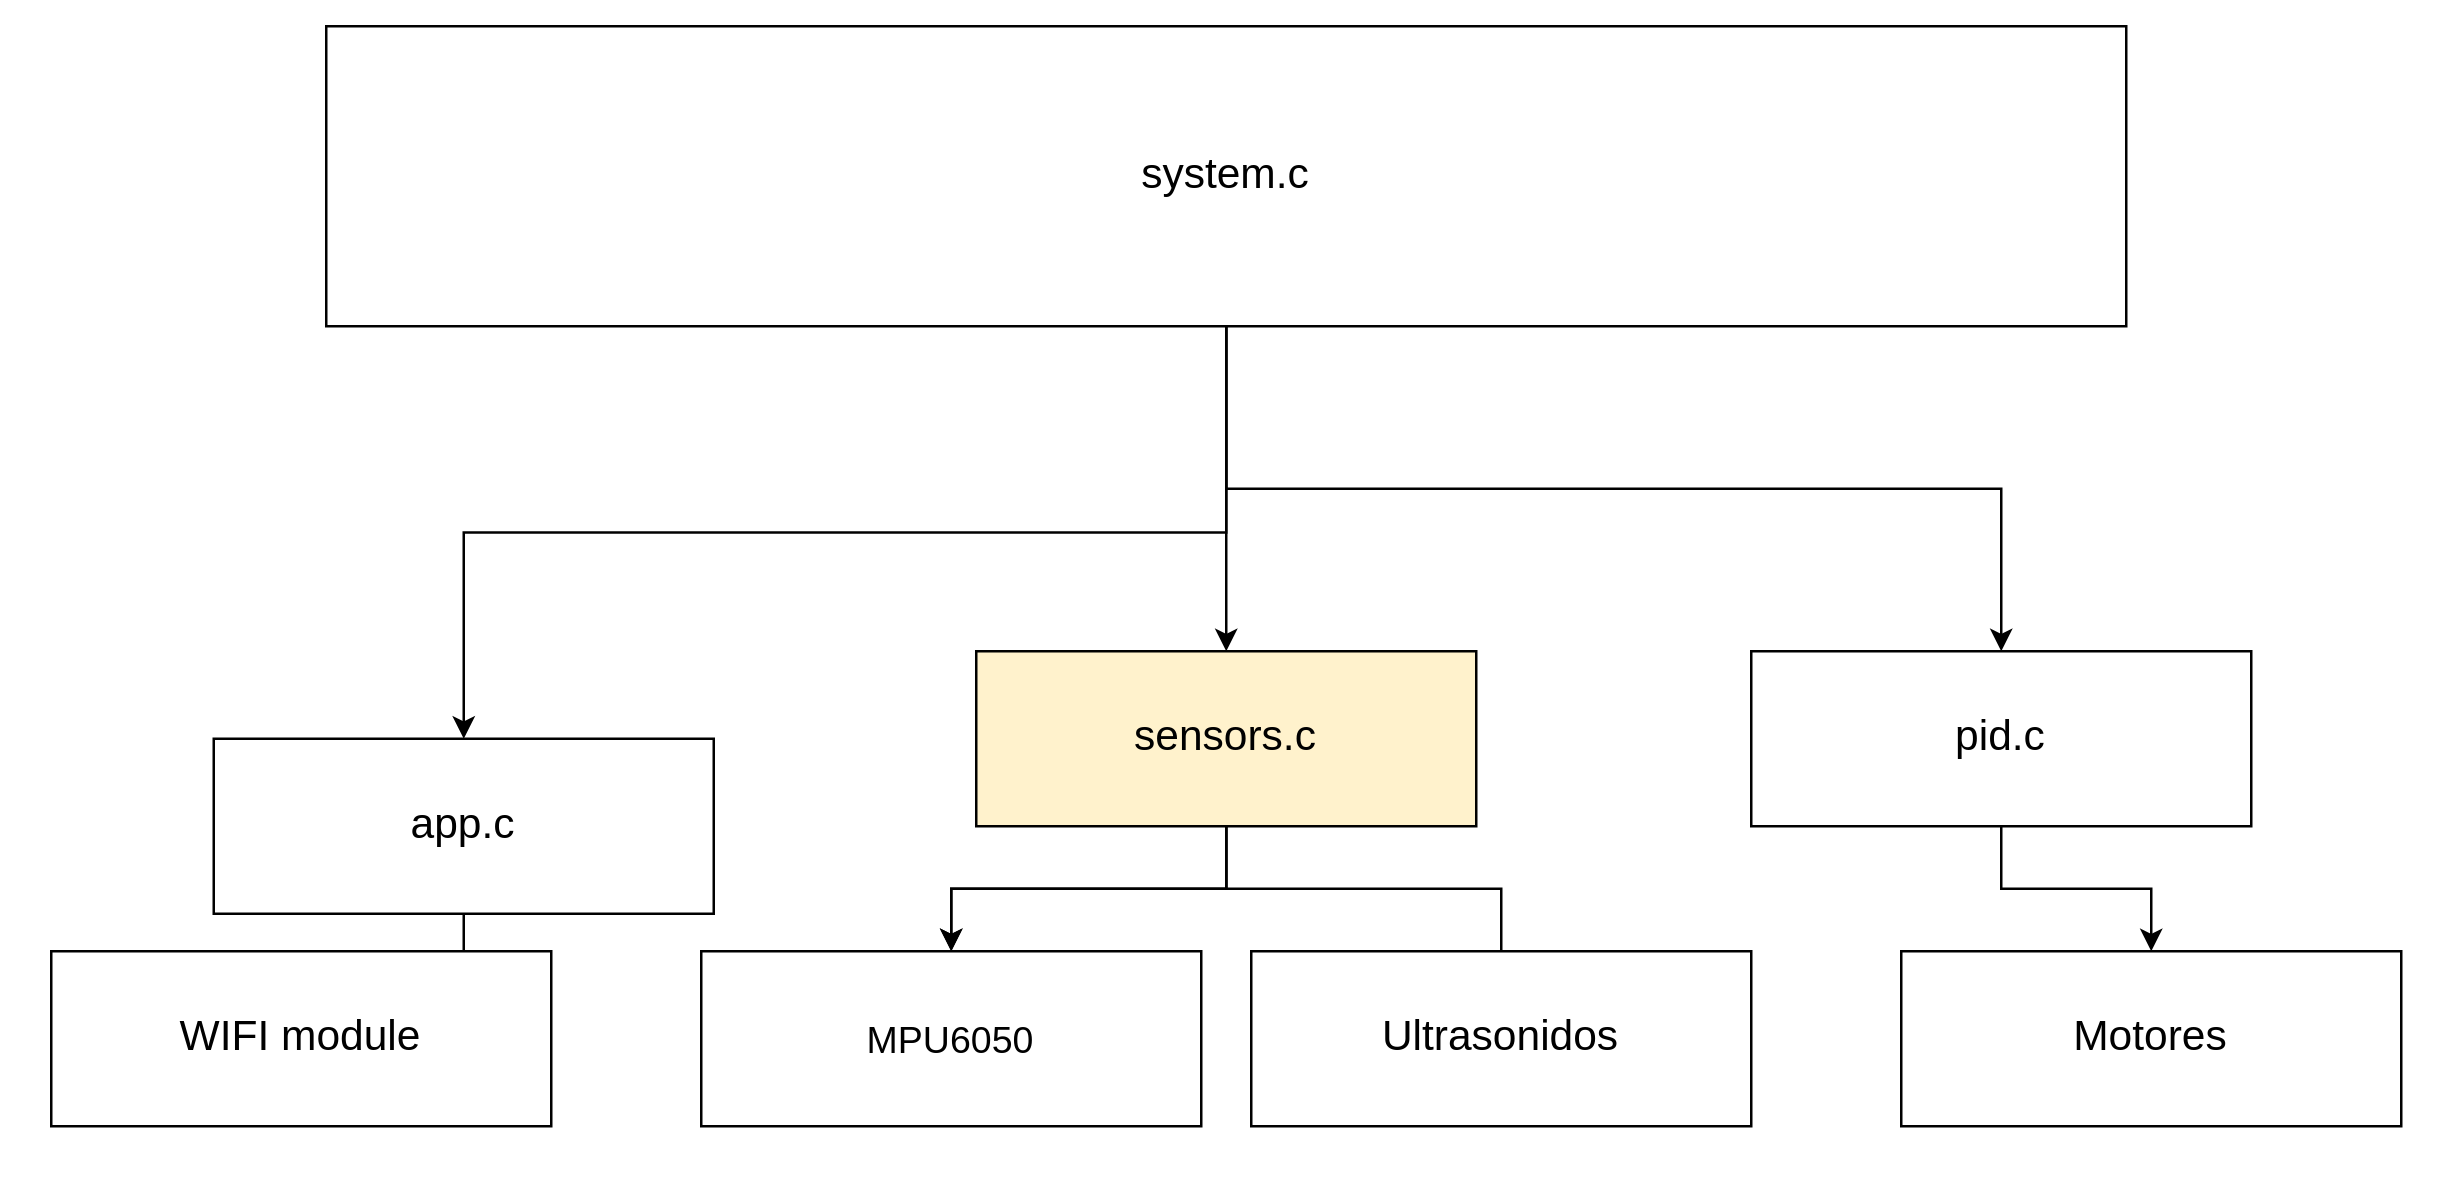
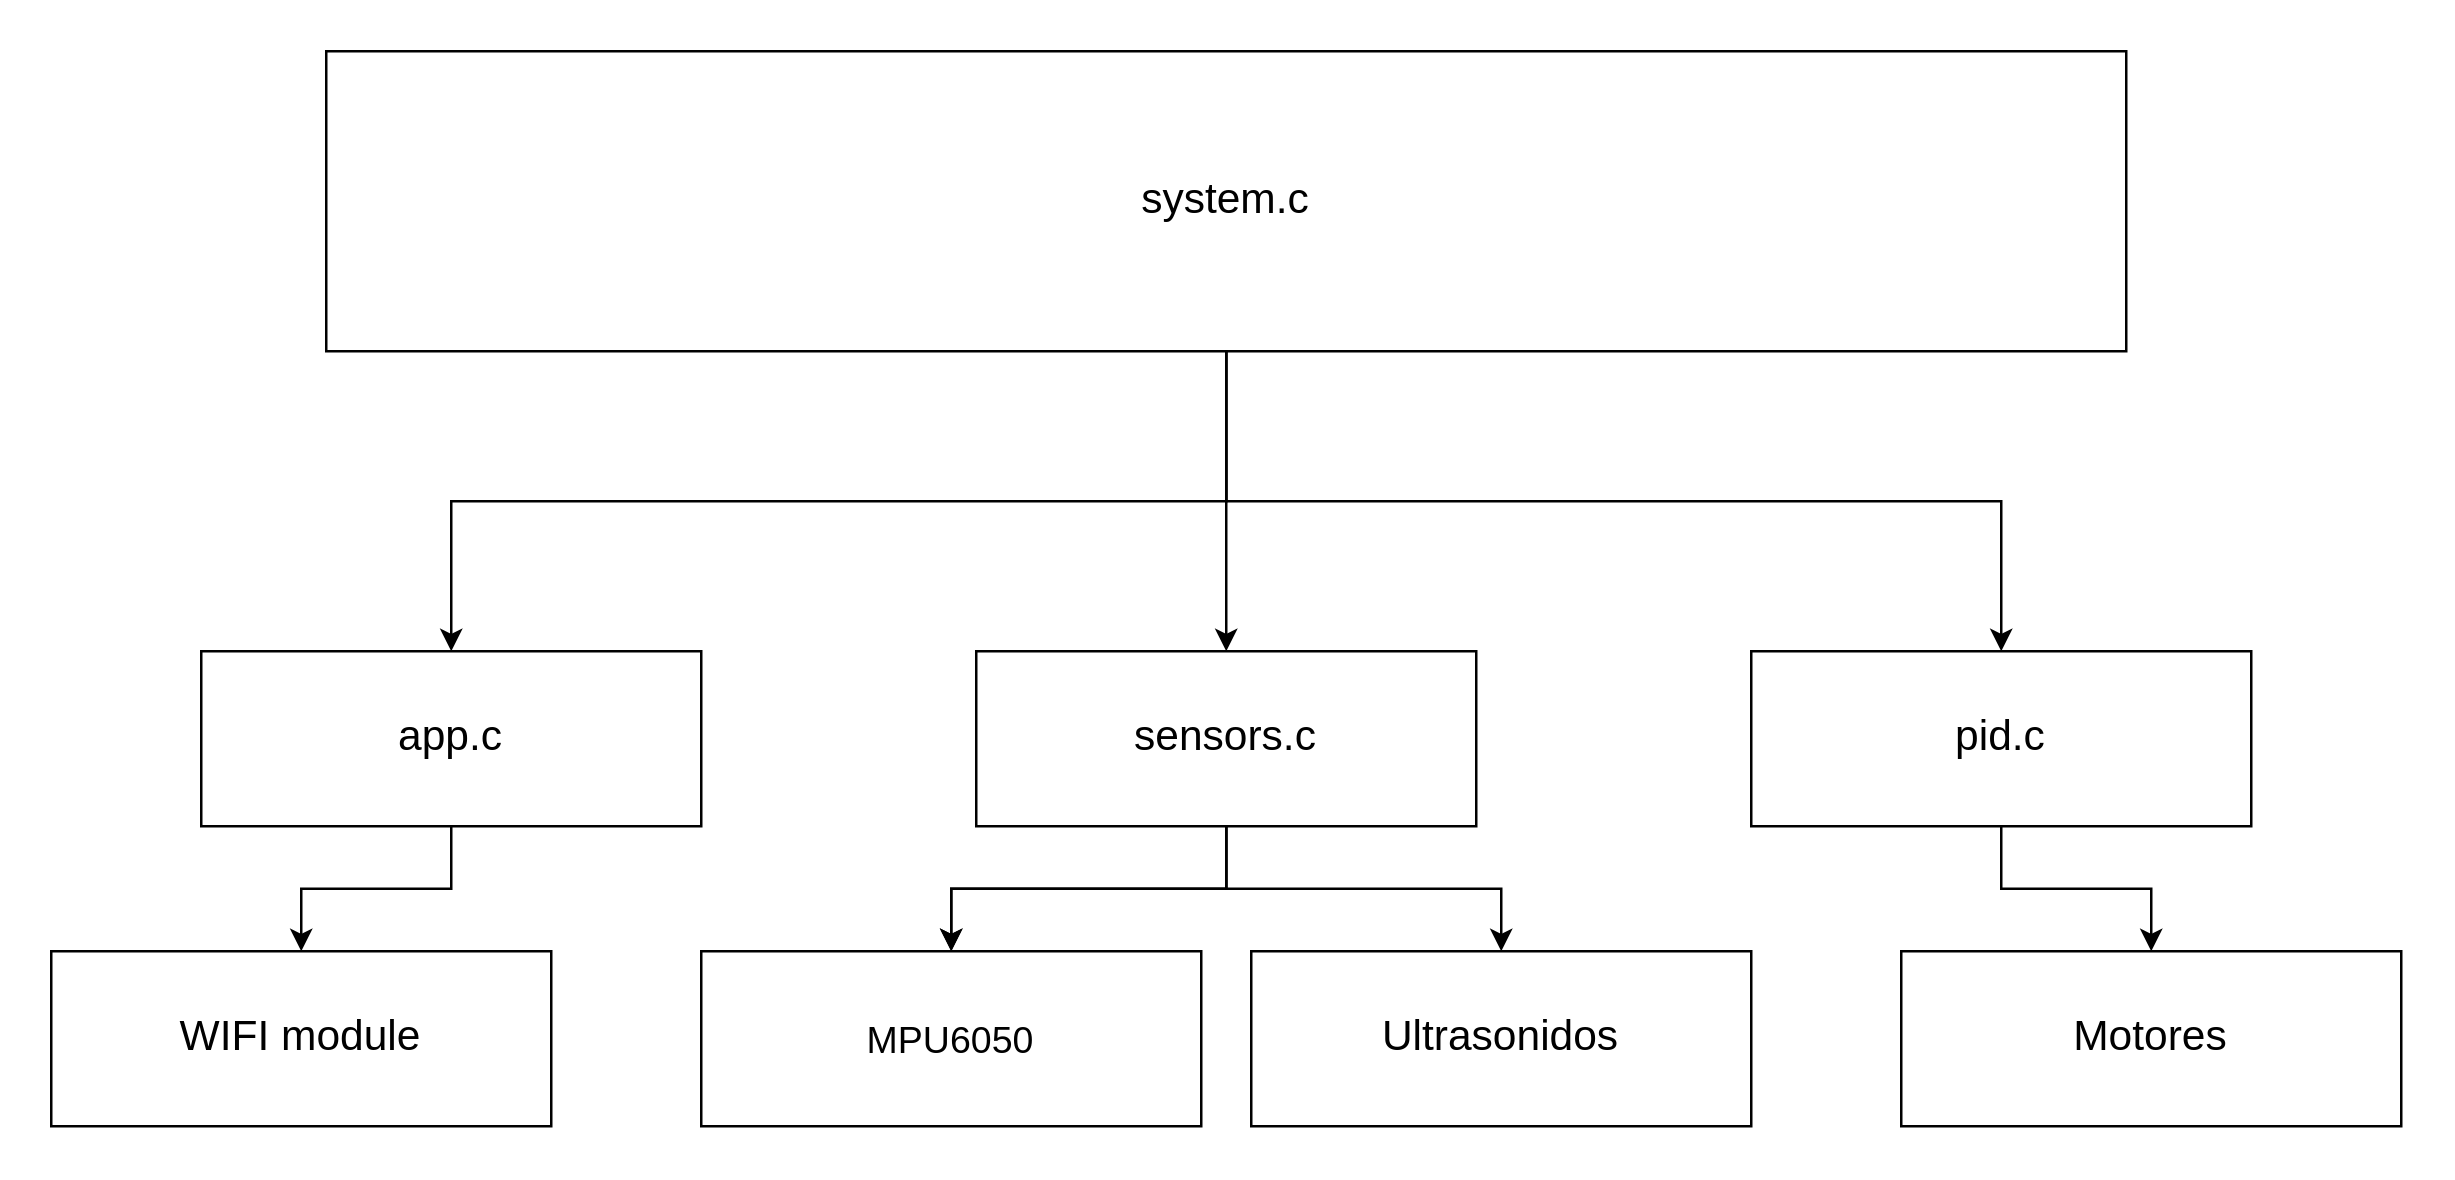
(1226, 176) -> (1226, 201)
(1226, 739) -> (1226, 739)
(464, 826) -> (451, 739)
(1501, 940) -> (1501, 933)
